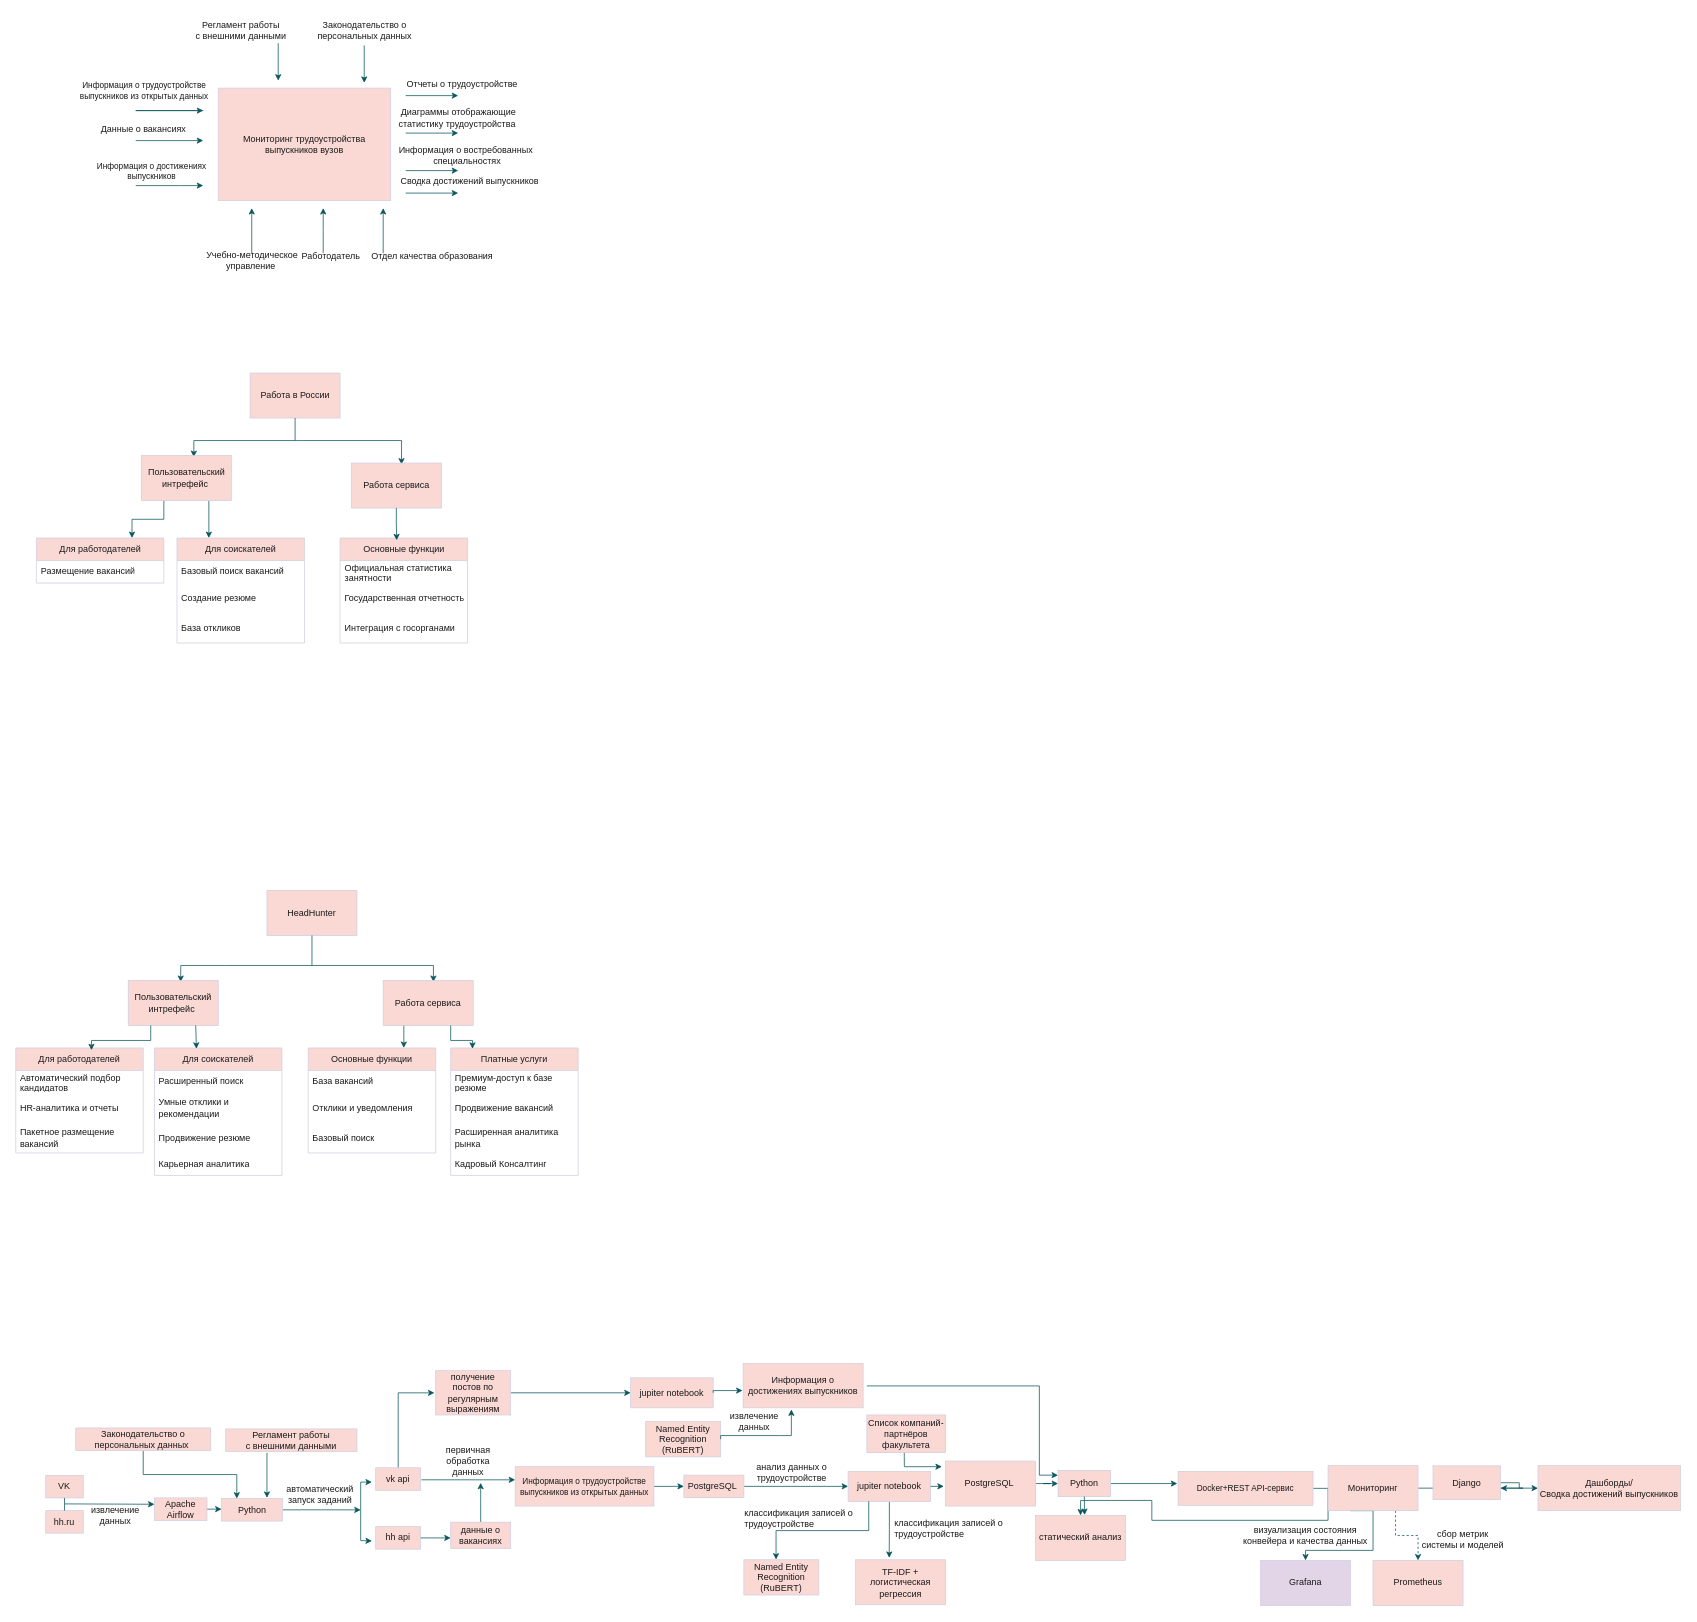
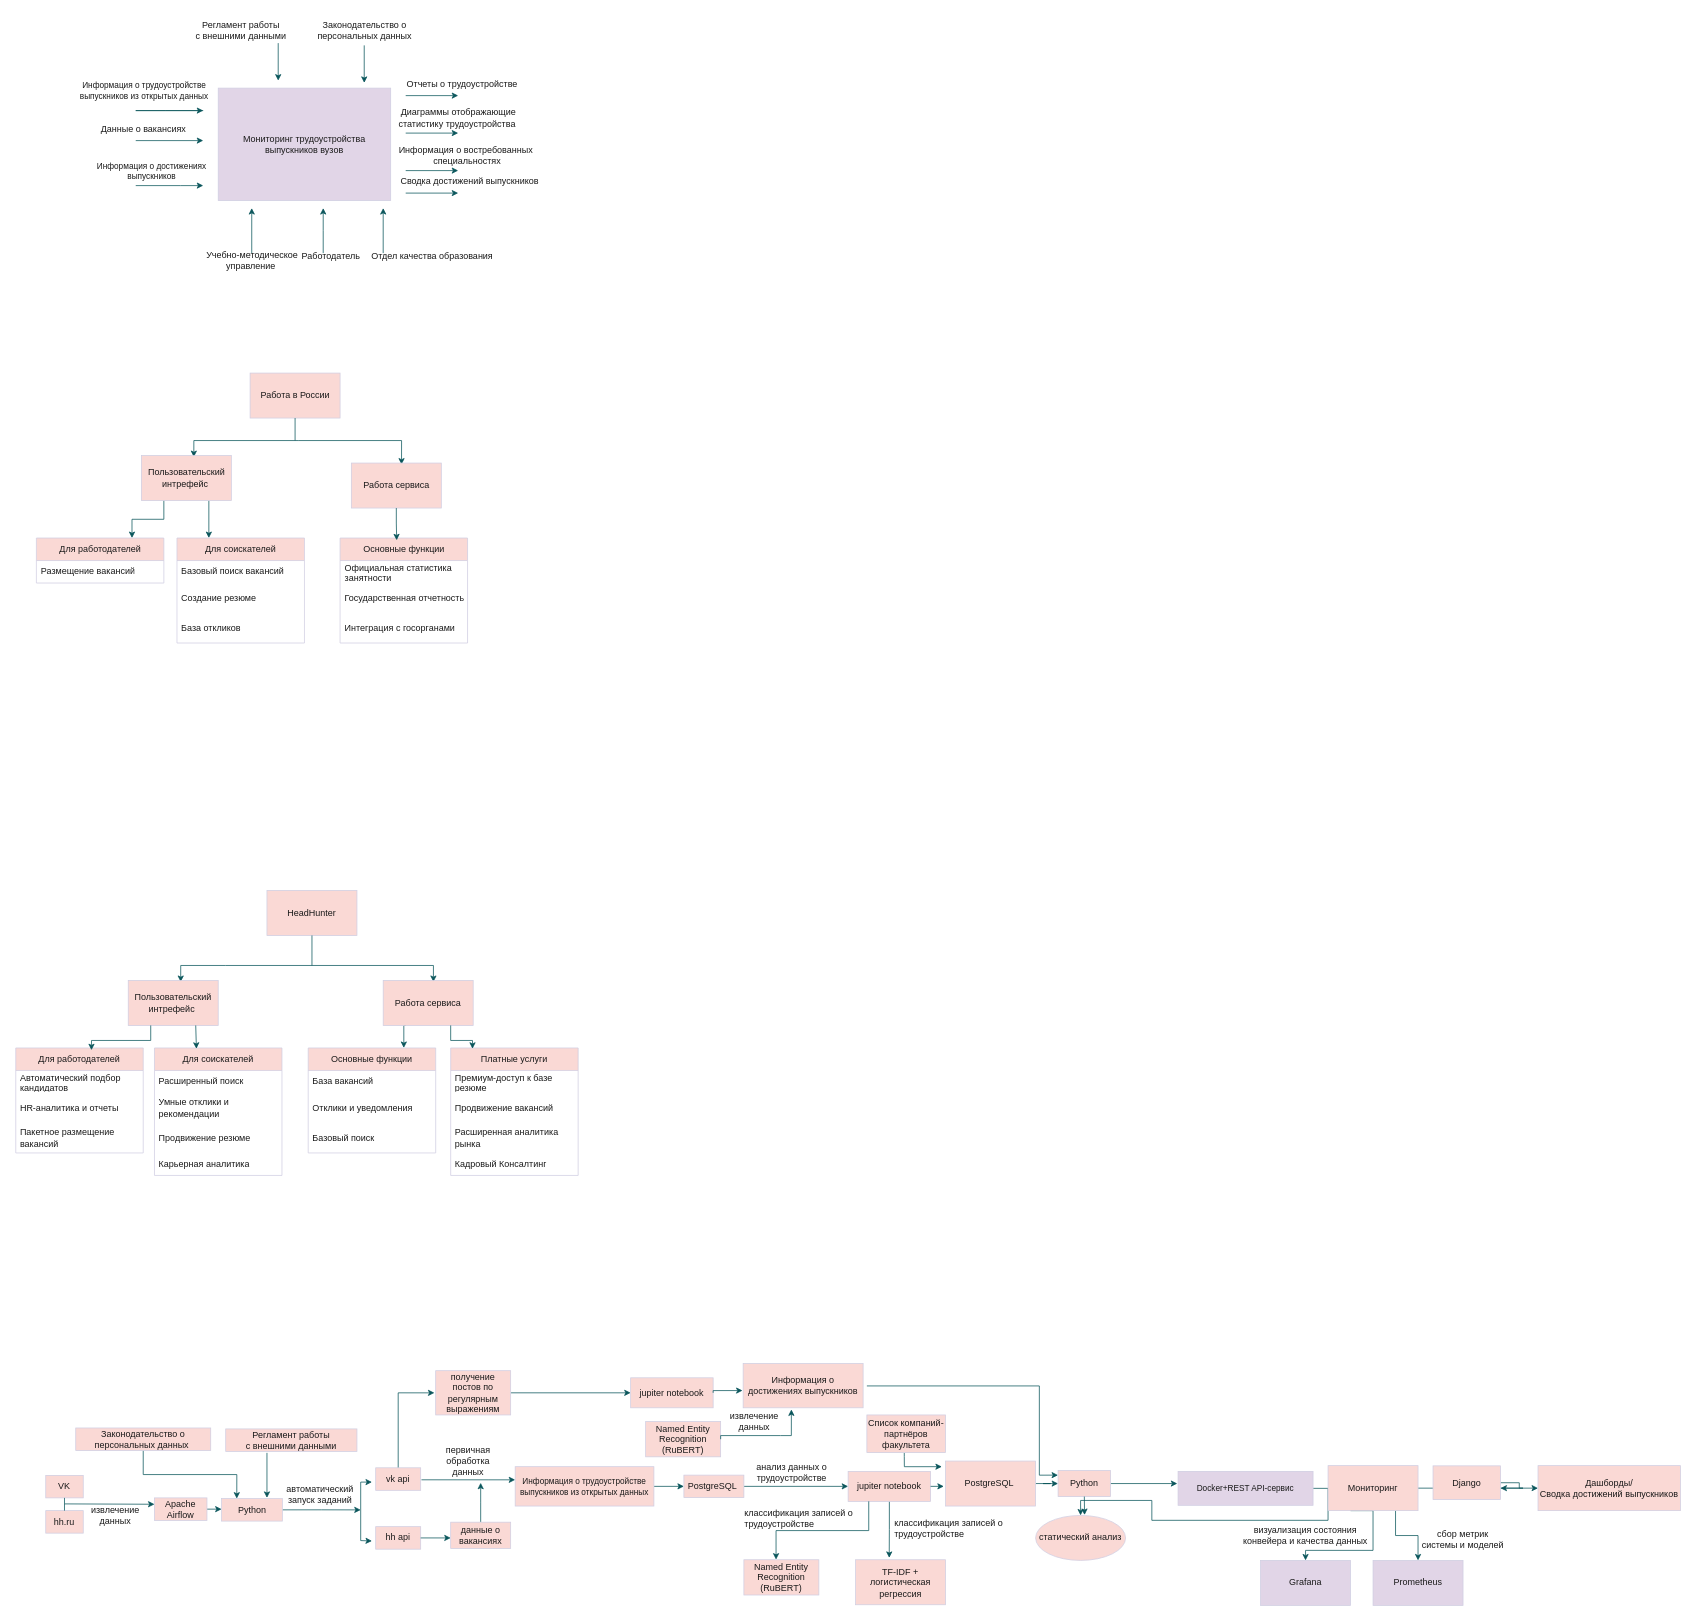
(304, 144) -> (304, 144)
(1245, 1489) -> (1245, 1489)
(1405, 1536) -> (1405, 1536)
(1080, 1538) -> (1080, 1538)
(1418, 1583) -> (1418, 1583)
